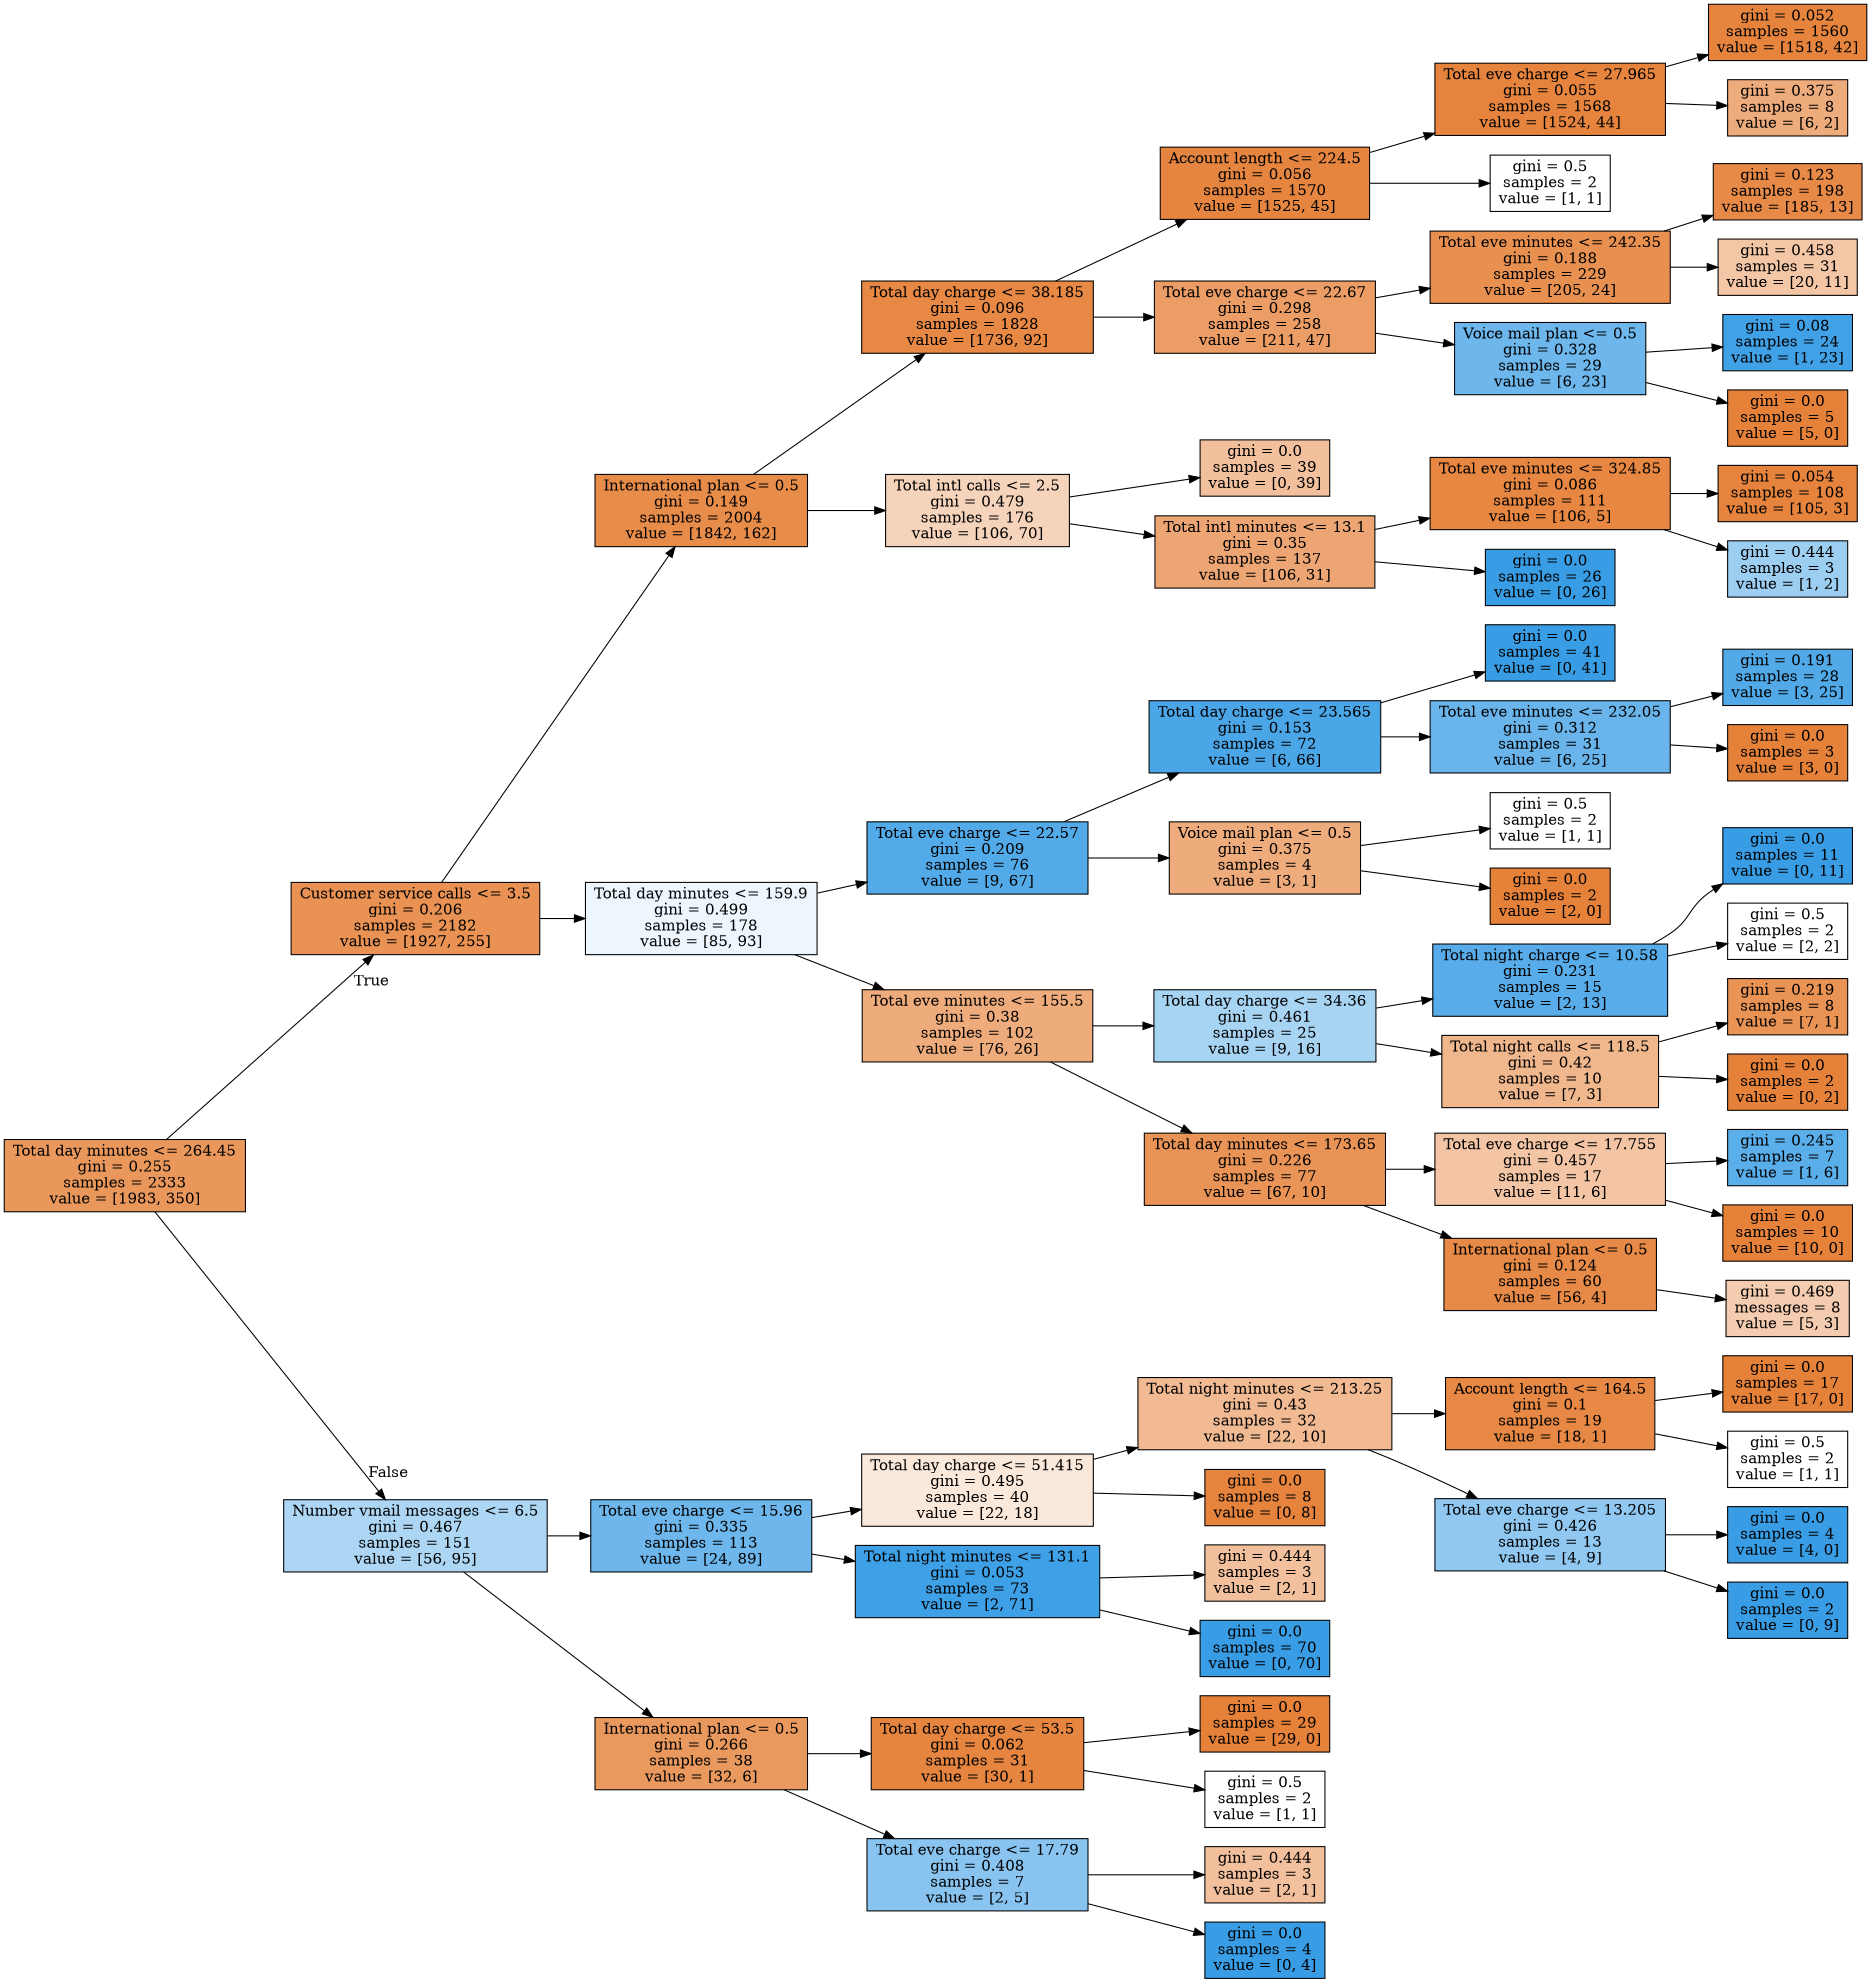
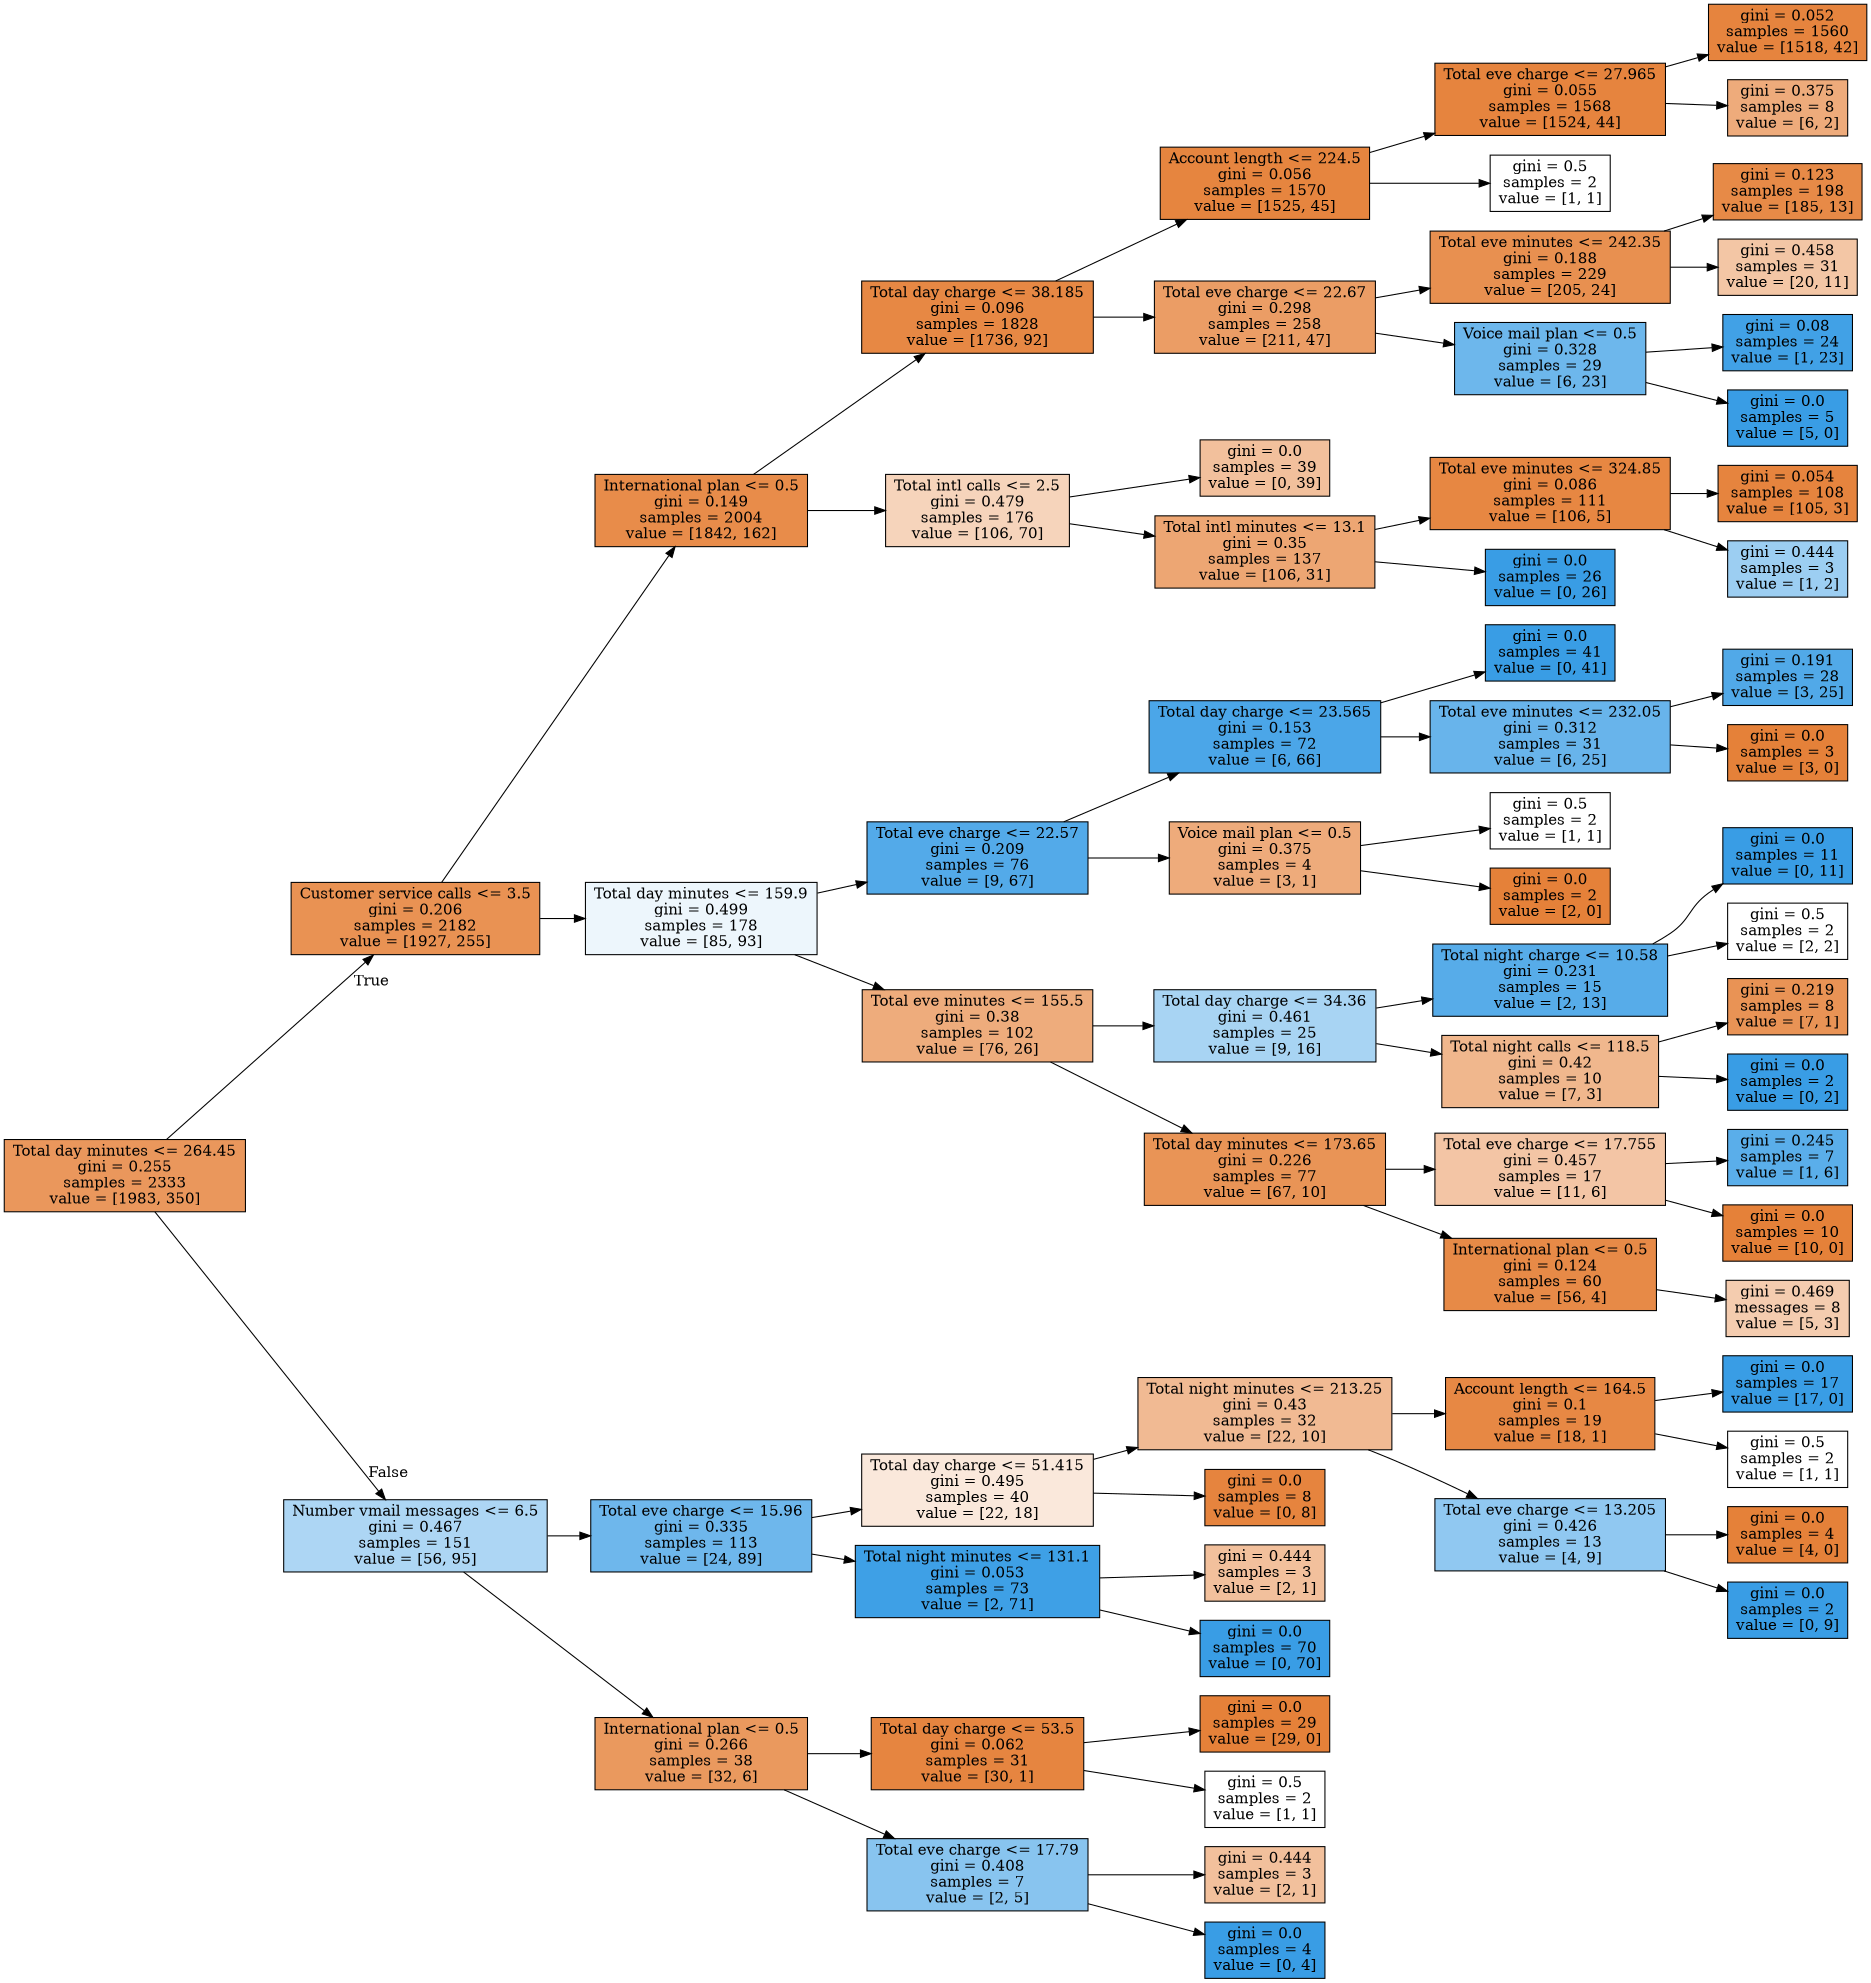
(1788, 418) -> (1788, 418)
(1788, 1082) -> (1788, 1082)
(1788, 1384) -> (1788, 1384)
(1788, 1535) -> (1788, 1535)
